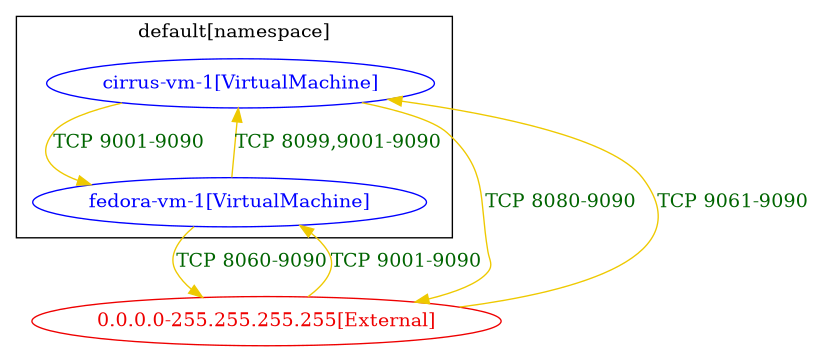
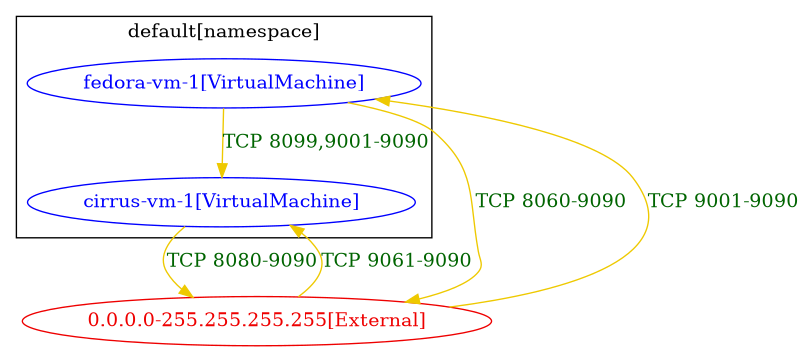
(57, 129) -> none
